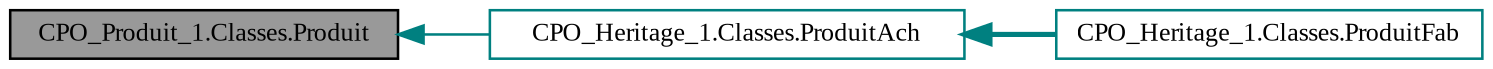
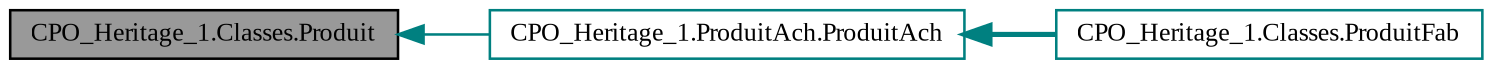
(204, 34) -> (204, 34)
(727, 34) -> (727, 34)
